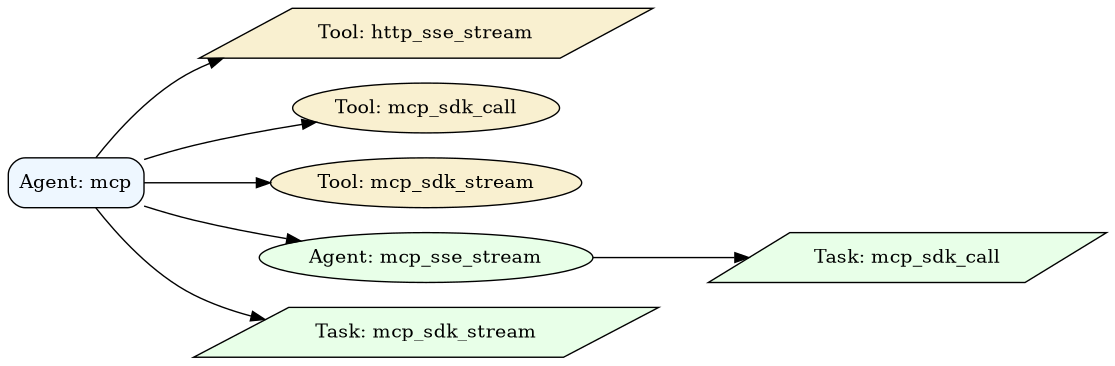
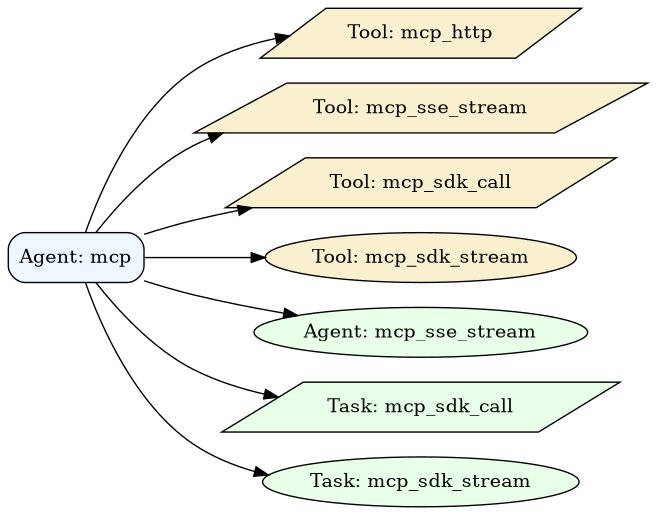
none -> (421, 33)
(426, 33) -> (421, 108)
(426, 108) -> (421, 183)
(664, 258) -> (170, 355)
(426, 332) -> (421, 482)
